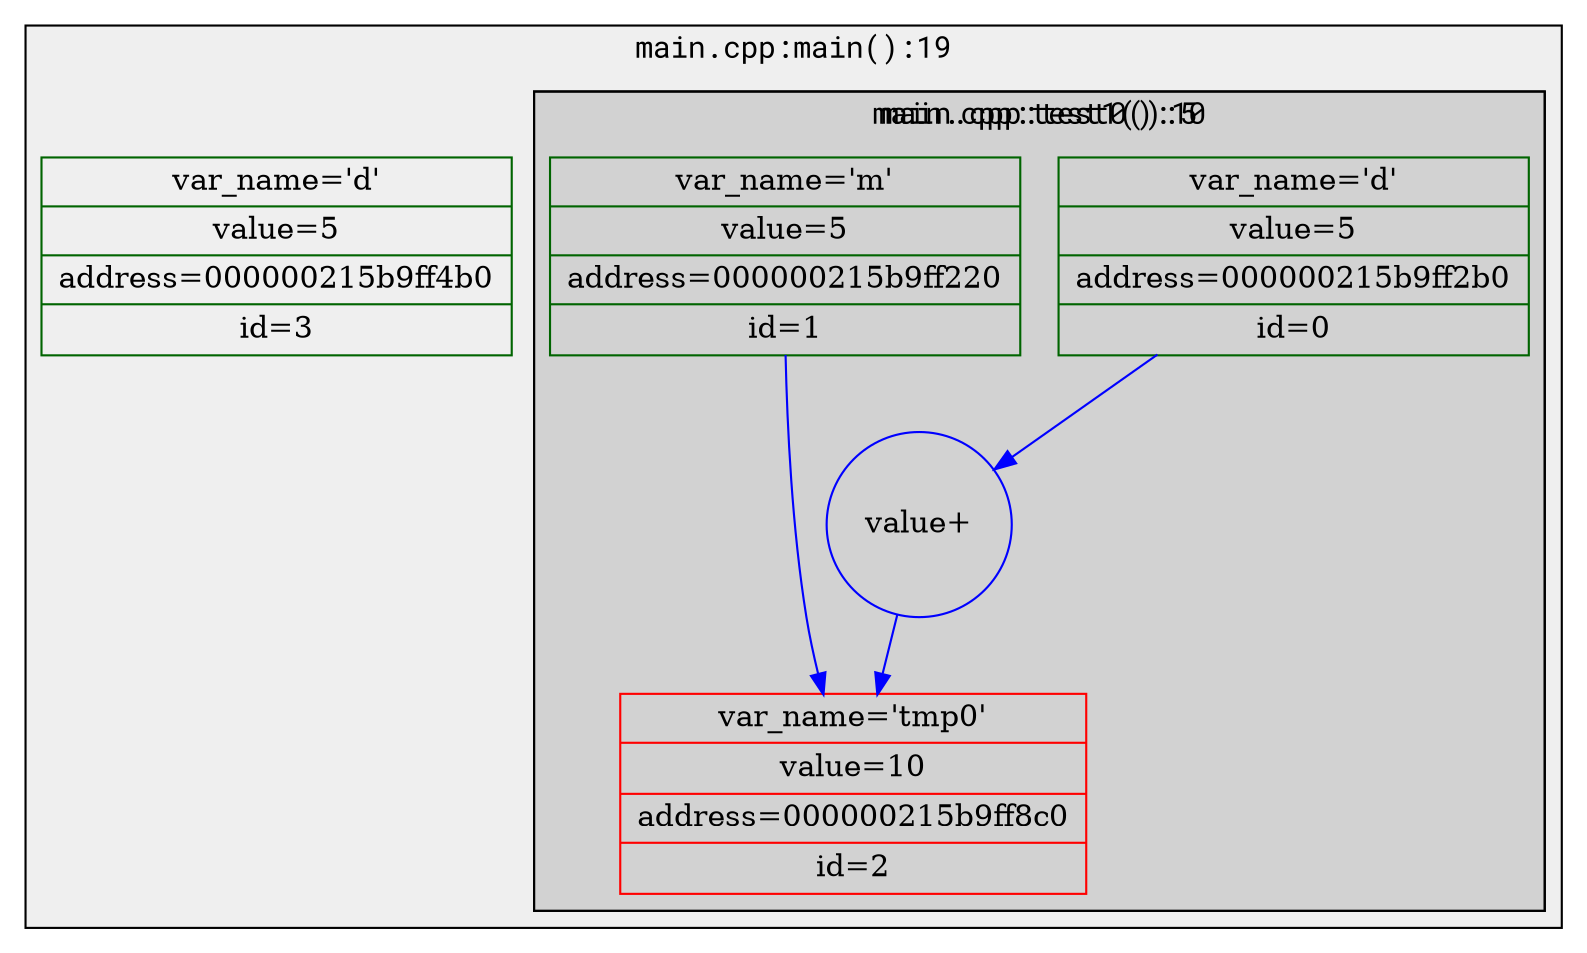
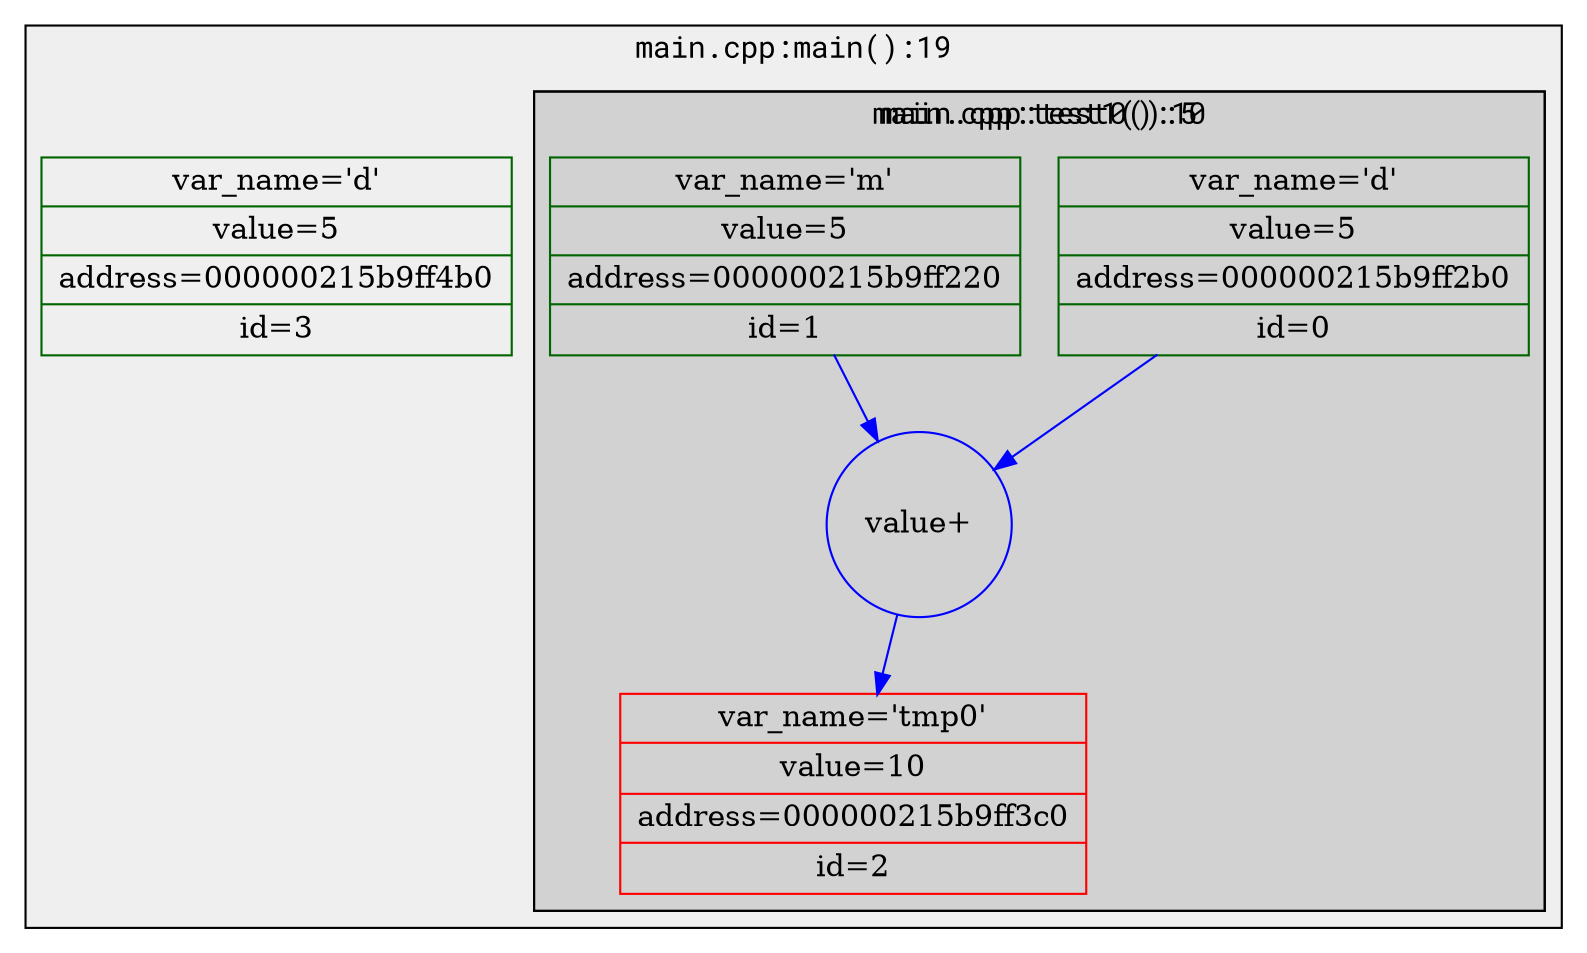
(794, 515) -> (851, 388)
(853, 817) -> (853, 817)
